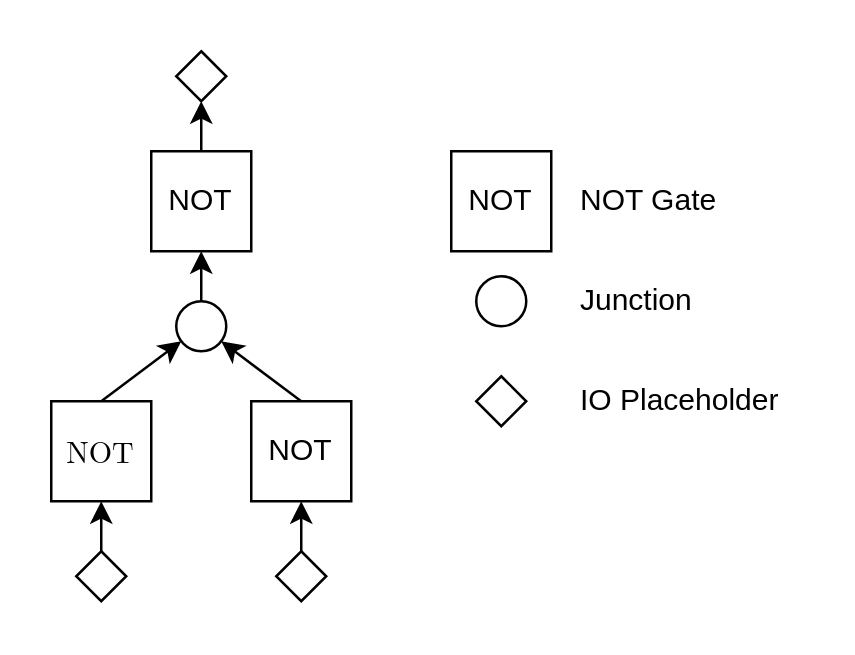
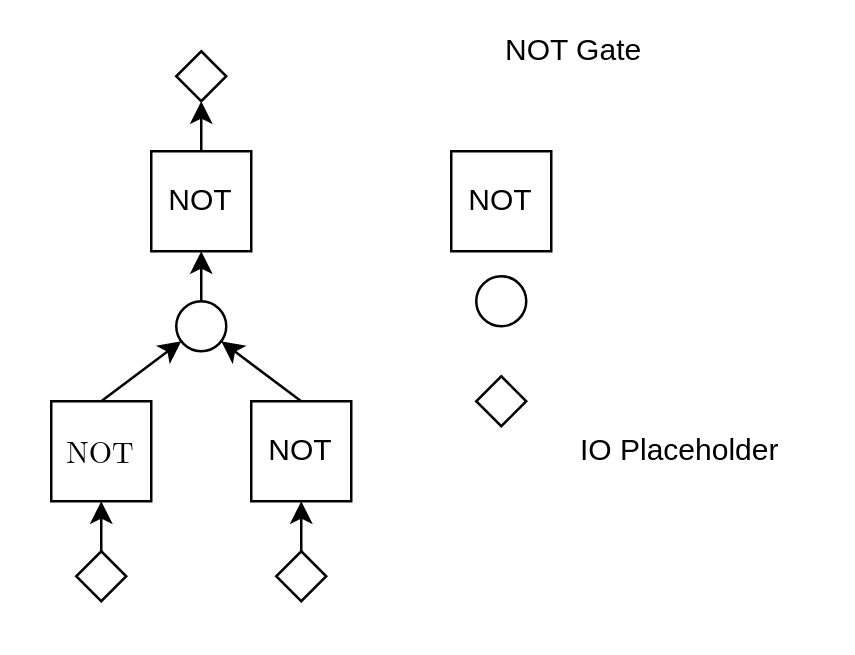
(664, 201) -> (589, 51)
(651, 301) -> none
(689, 401) -> (689, 451)
